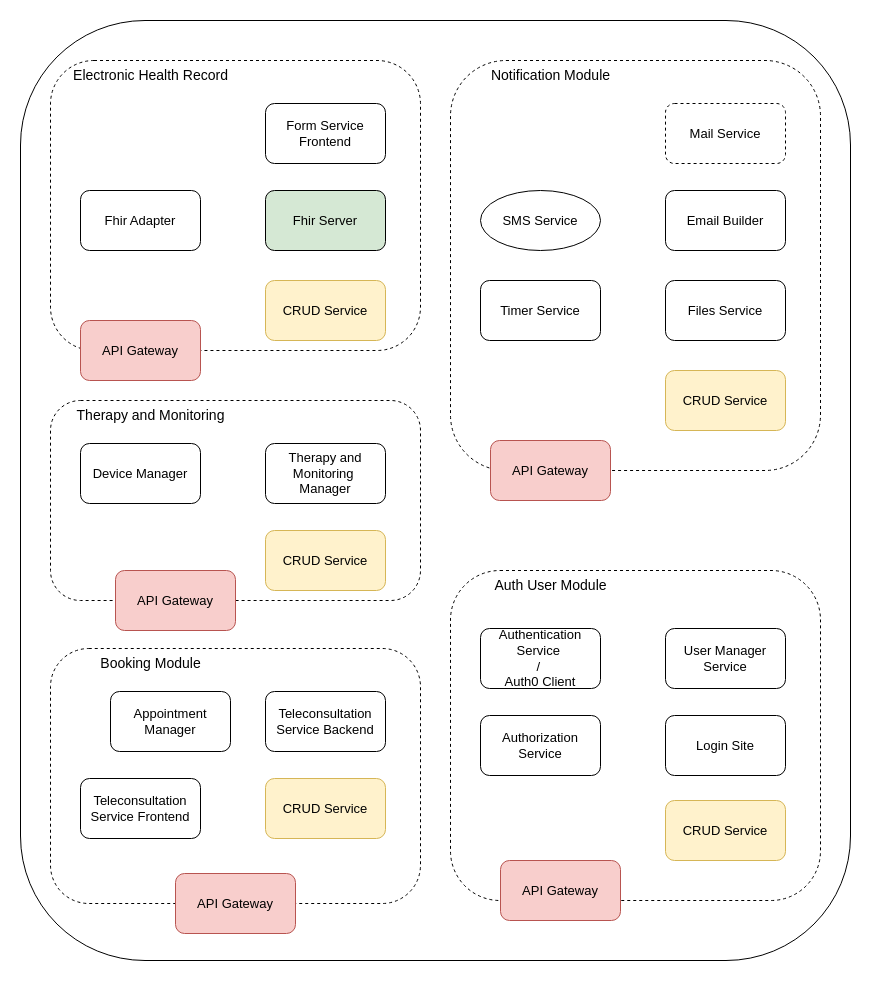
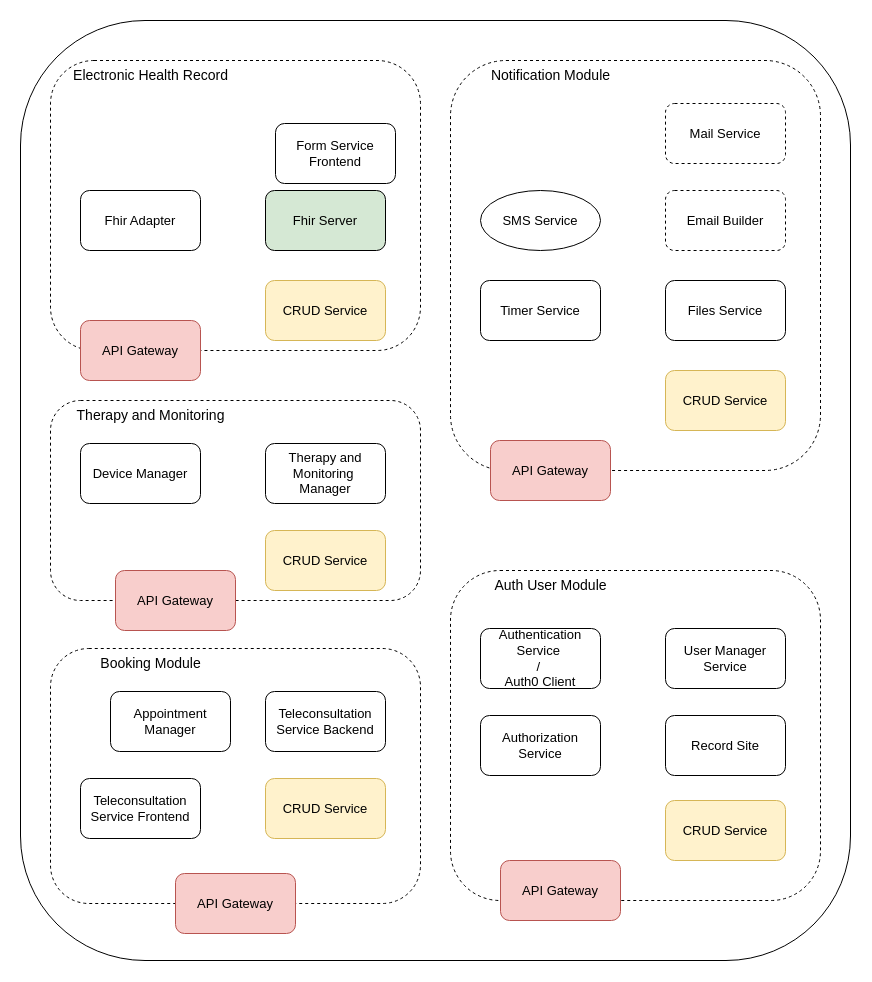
(326, 134) -> (336, 154)
(726, 221) -> (726, 221)
(726, 746) -> (726, 746)
